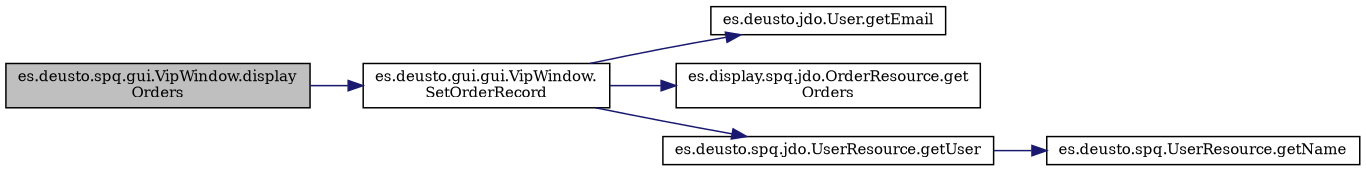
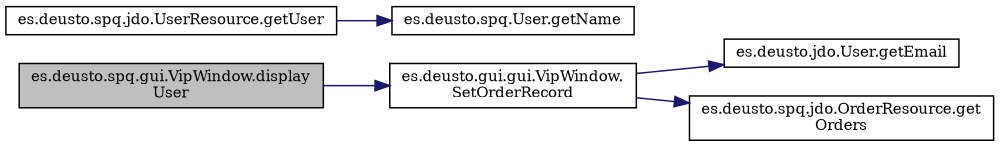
(158, 86) -> (171, 86)
(828, 86) -> (842, 118)
(664, 121) -> none
(1203, 151) -> (513, 21)
